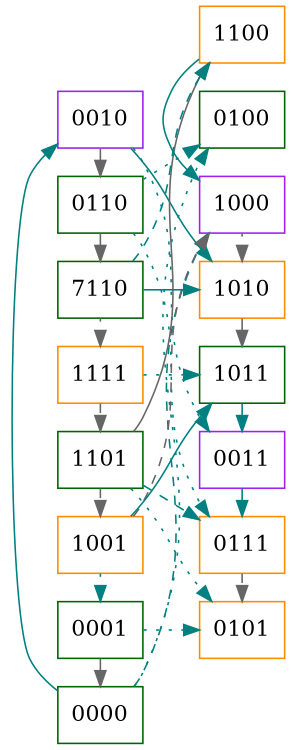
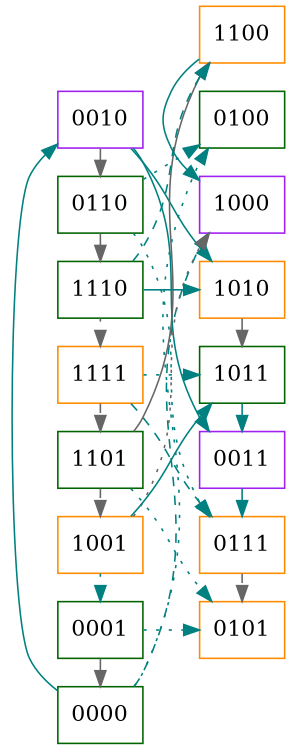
(242, 239) -> none
(171, 282) -> (171, 282)
(100, 290) -> (100, 290)
(171, 383) -> (171, 383)
(165, 498) -> (156, 435)
